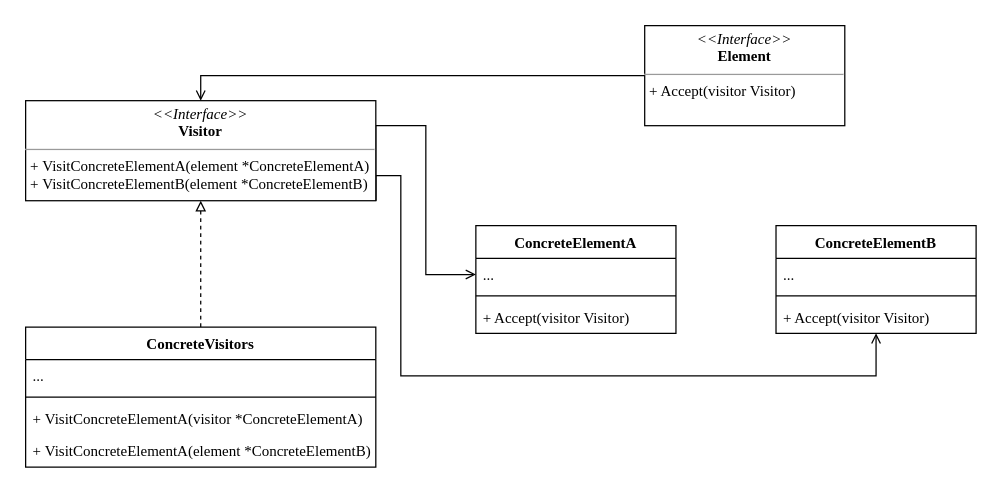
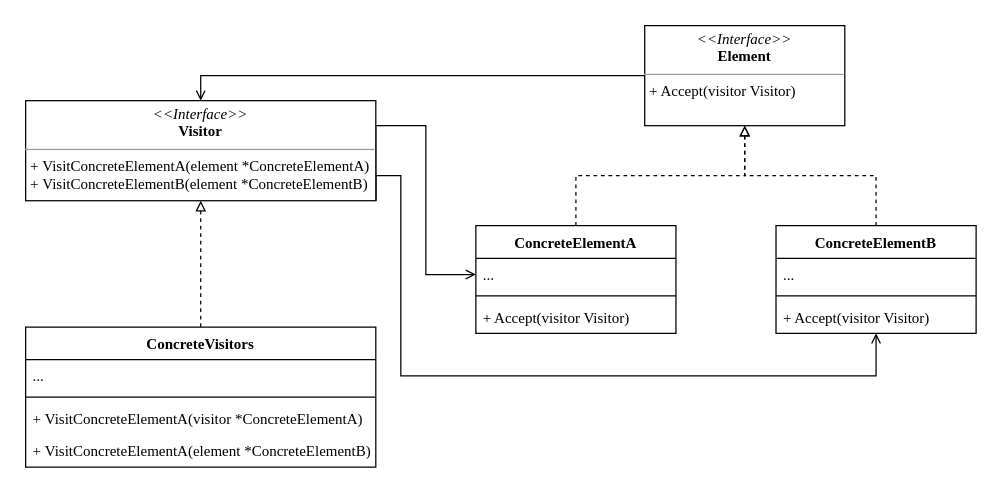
none -> (634, 176)
none -> (836, 176)
